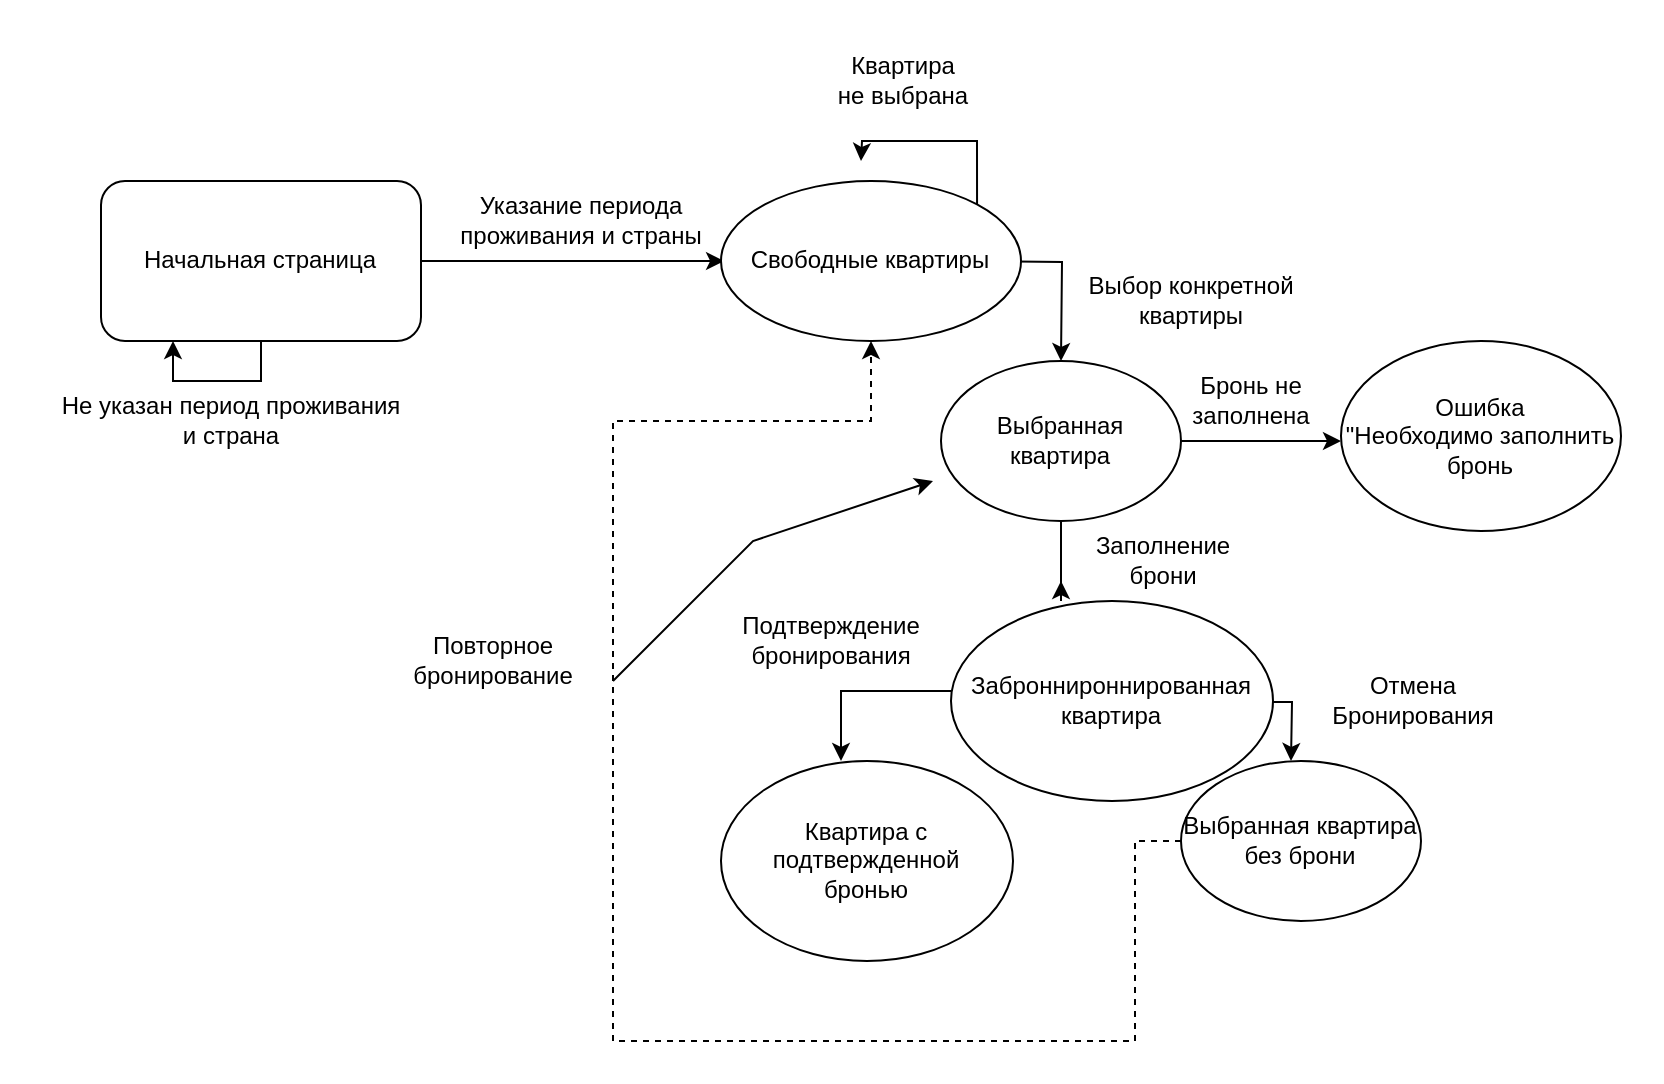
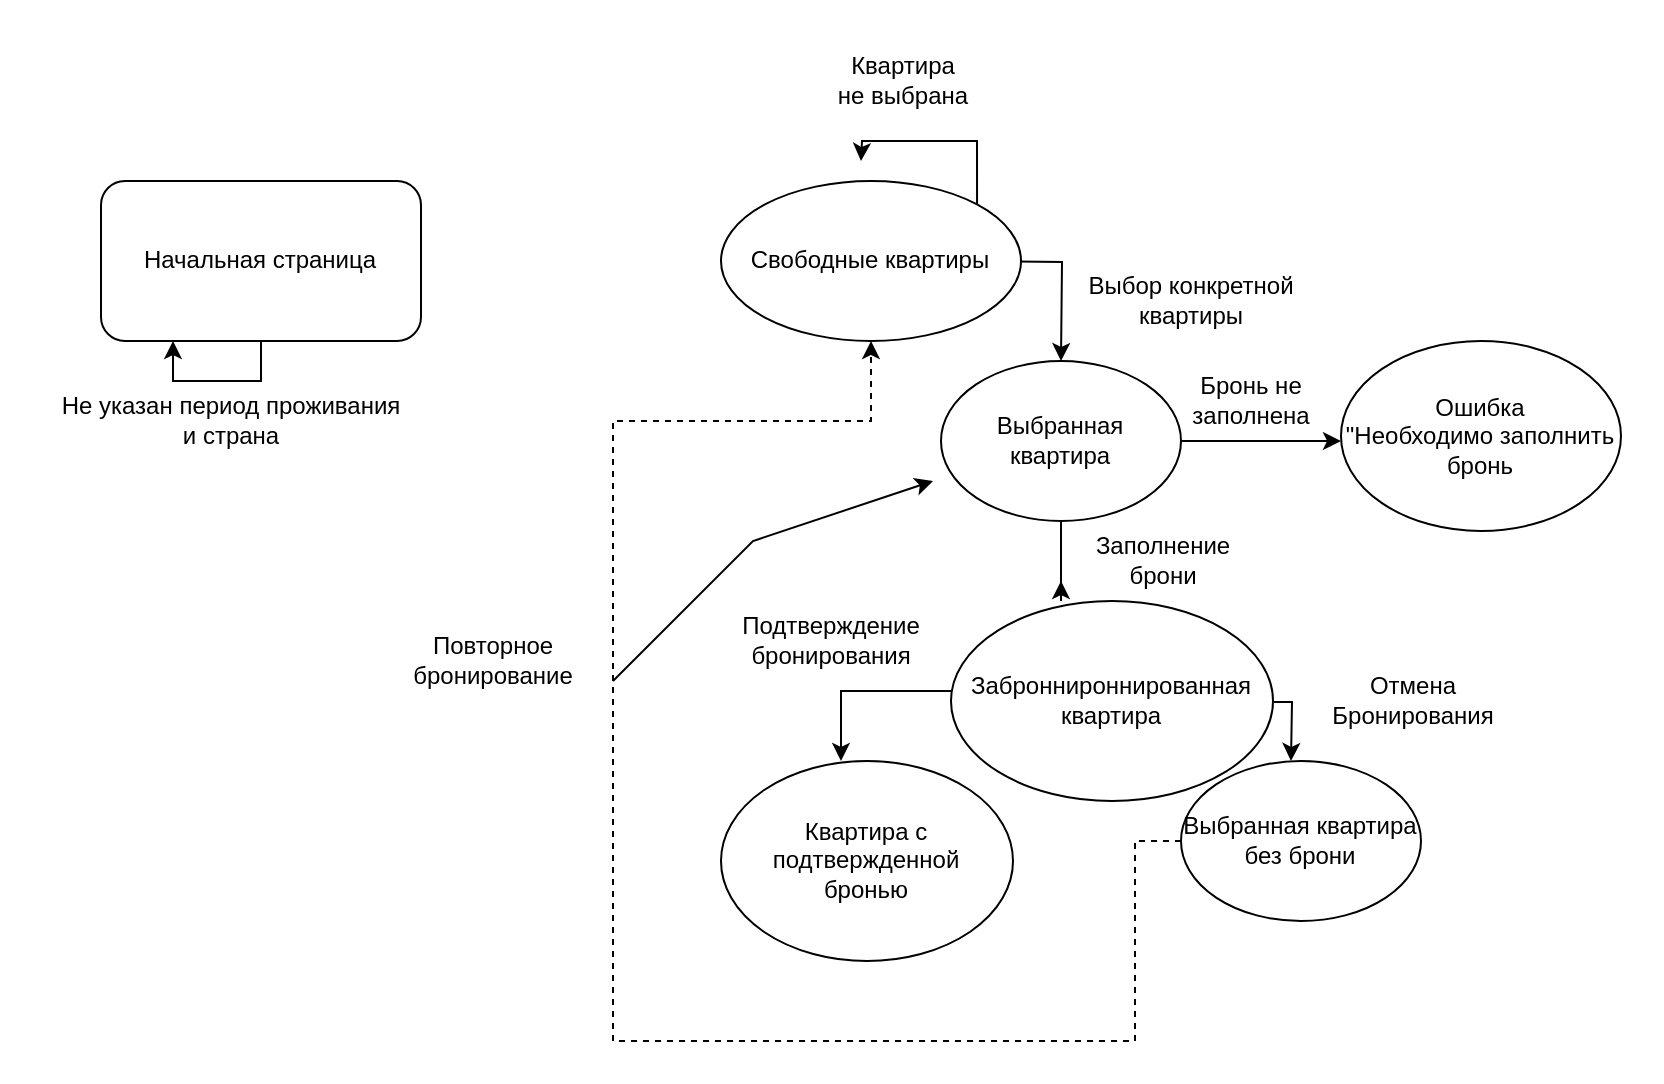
(581, 221) -> none
(566, 261) -> none
